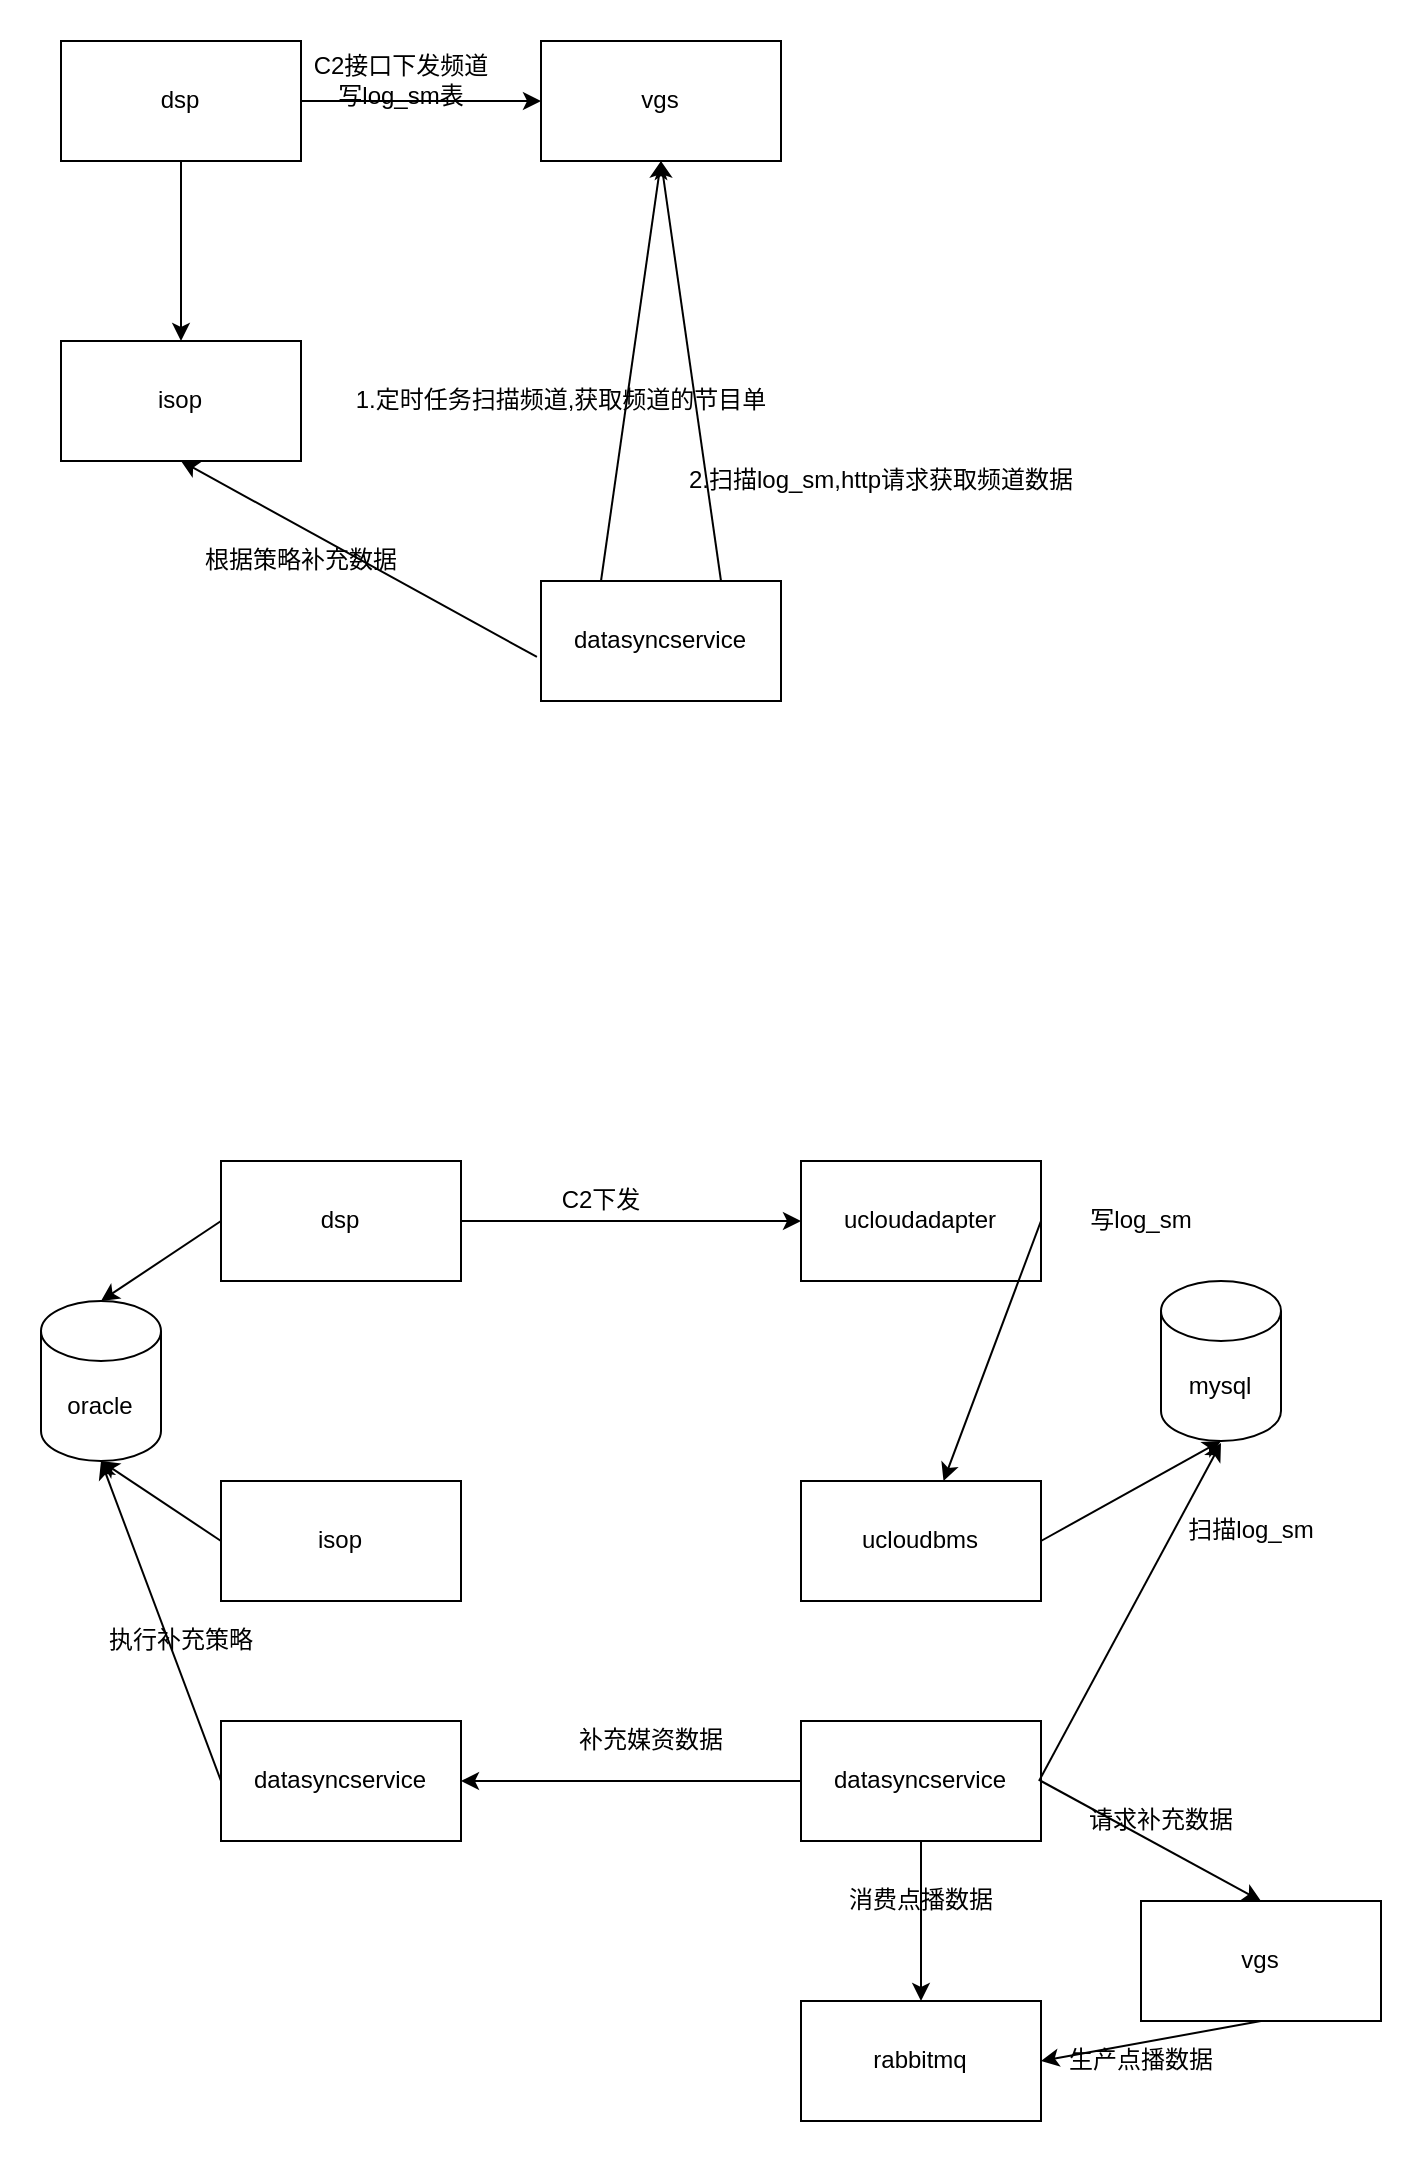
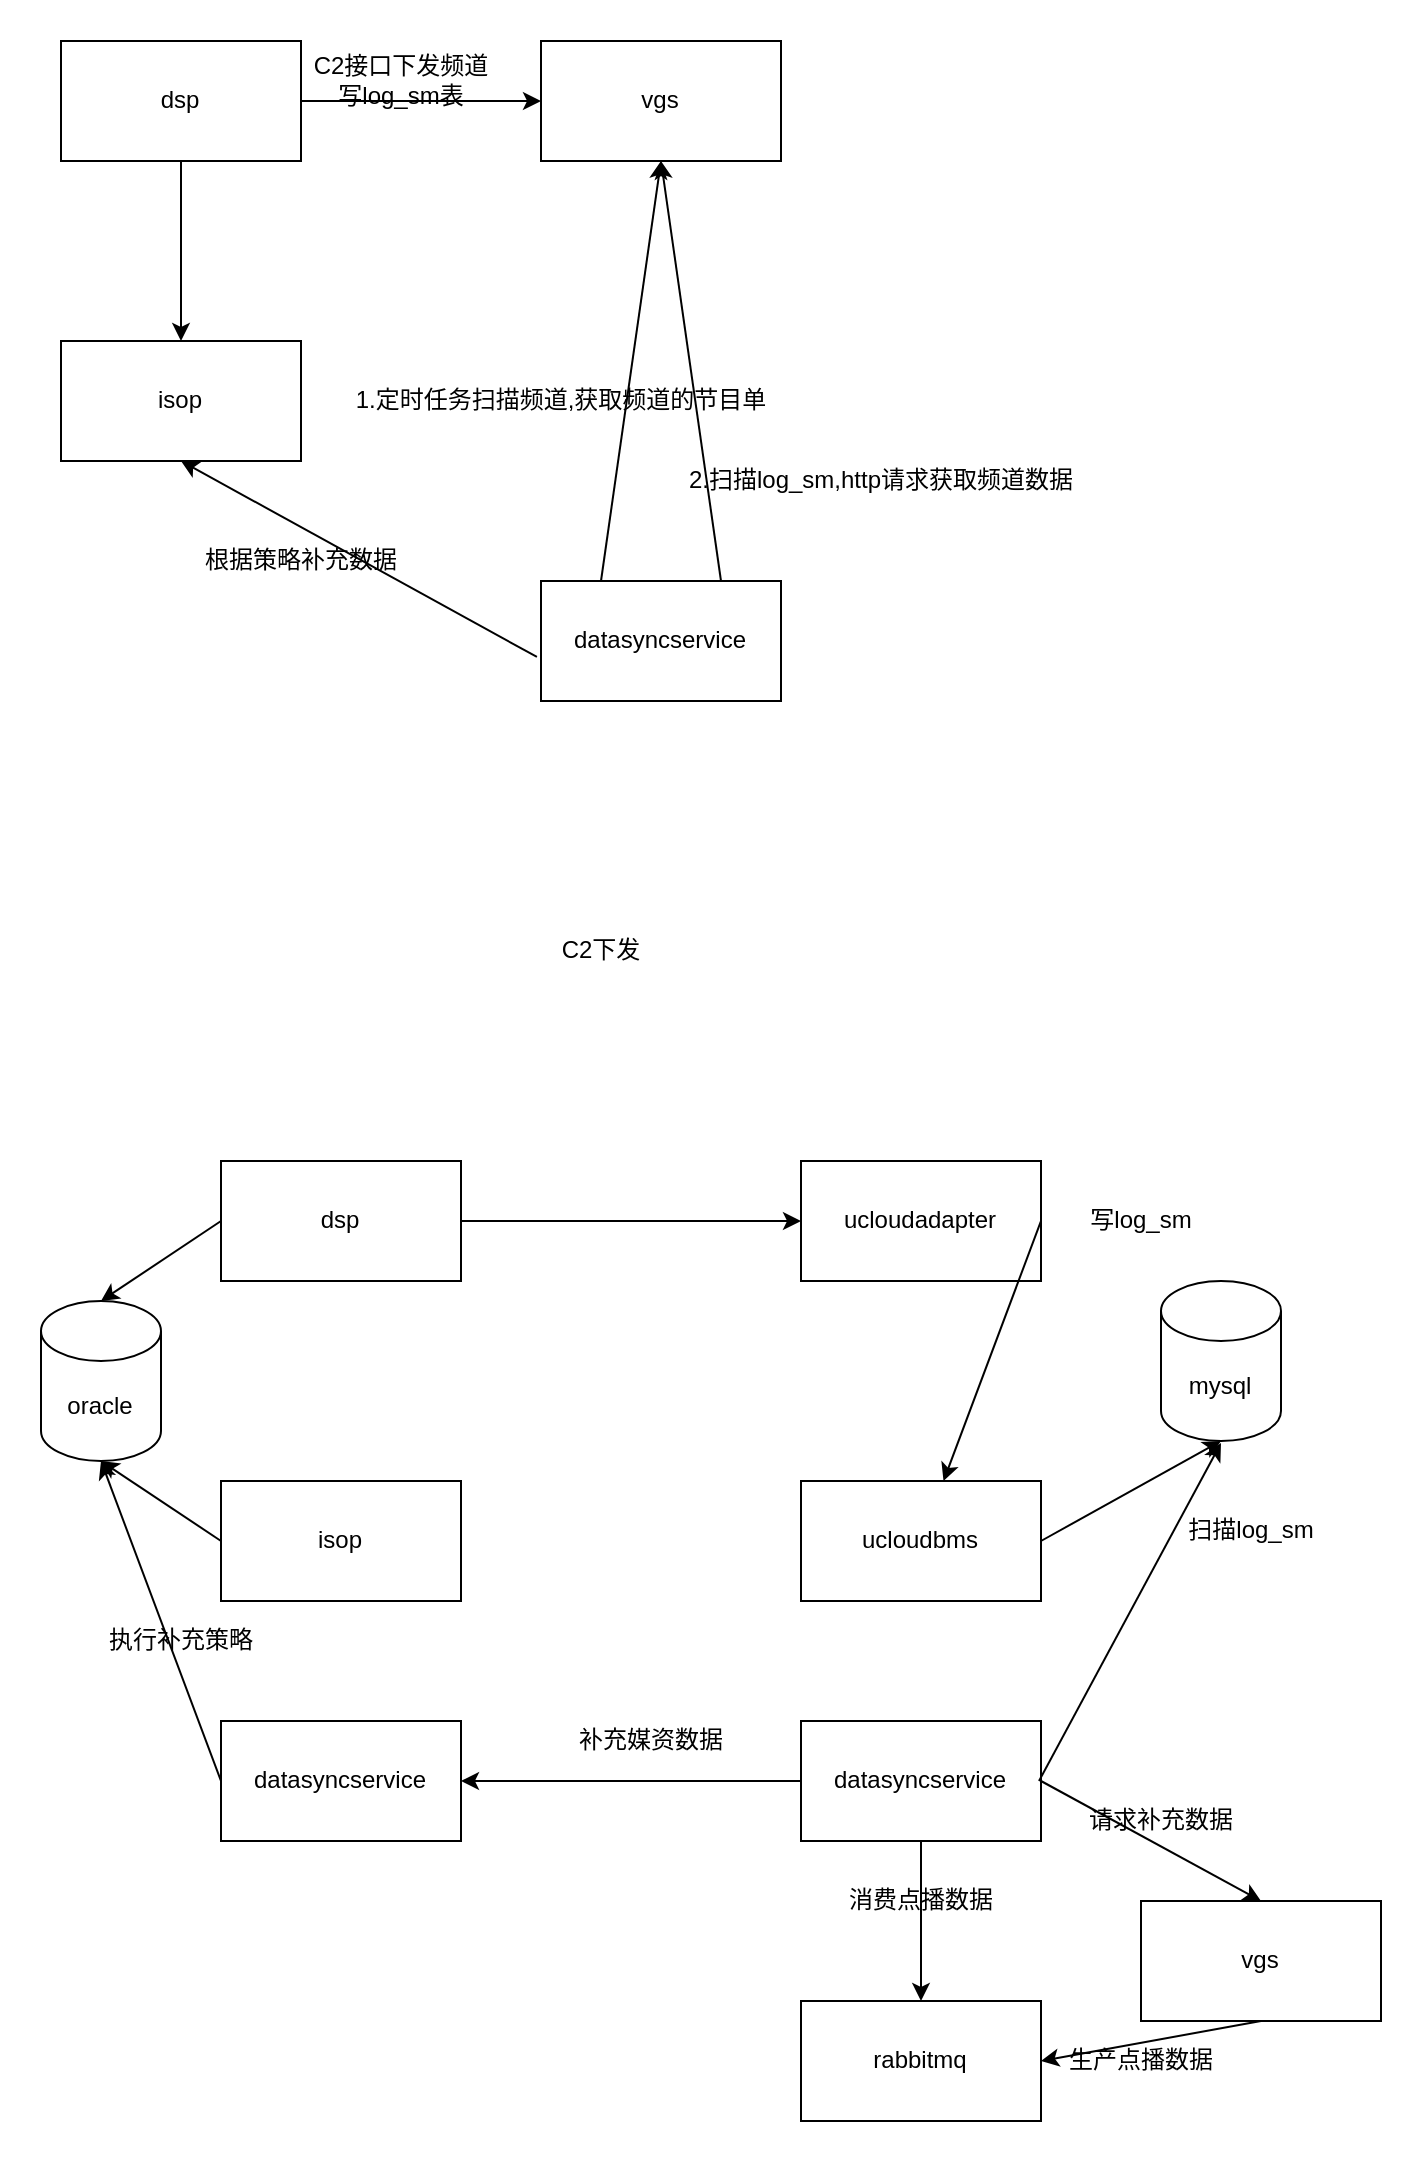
(601, 1201) -> (601, 951)
